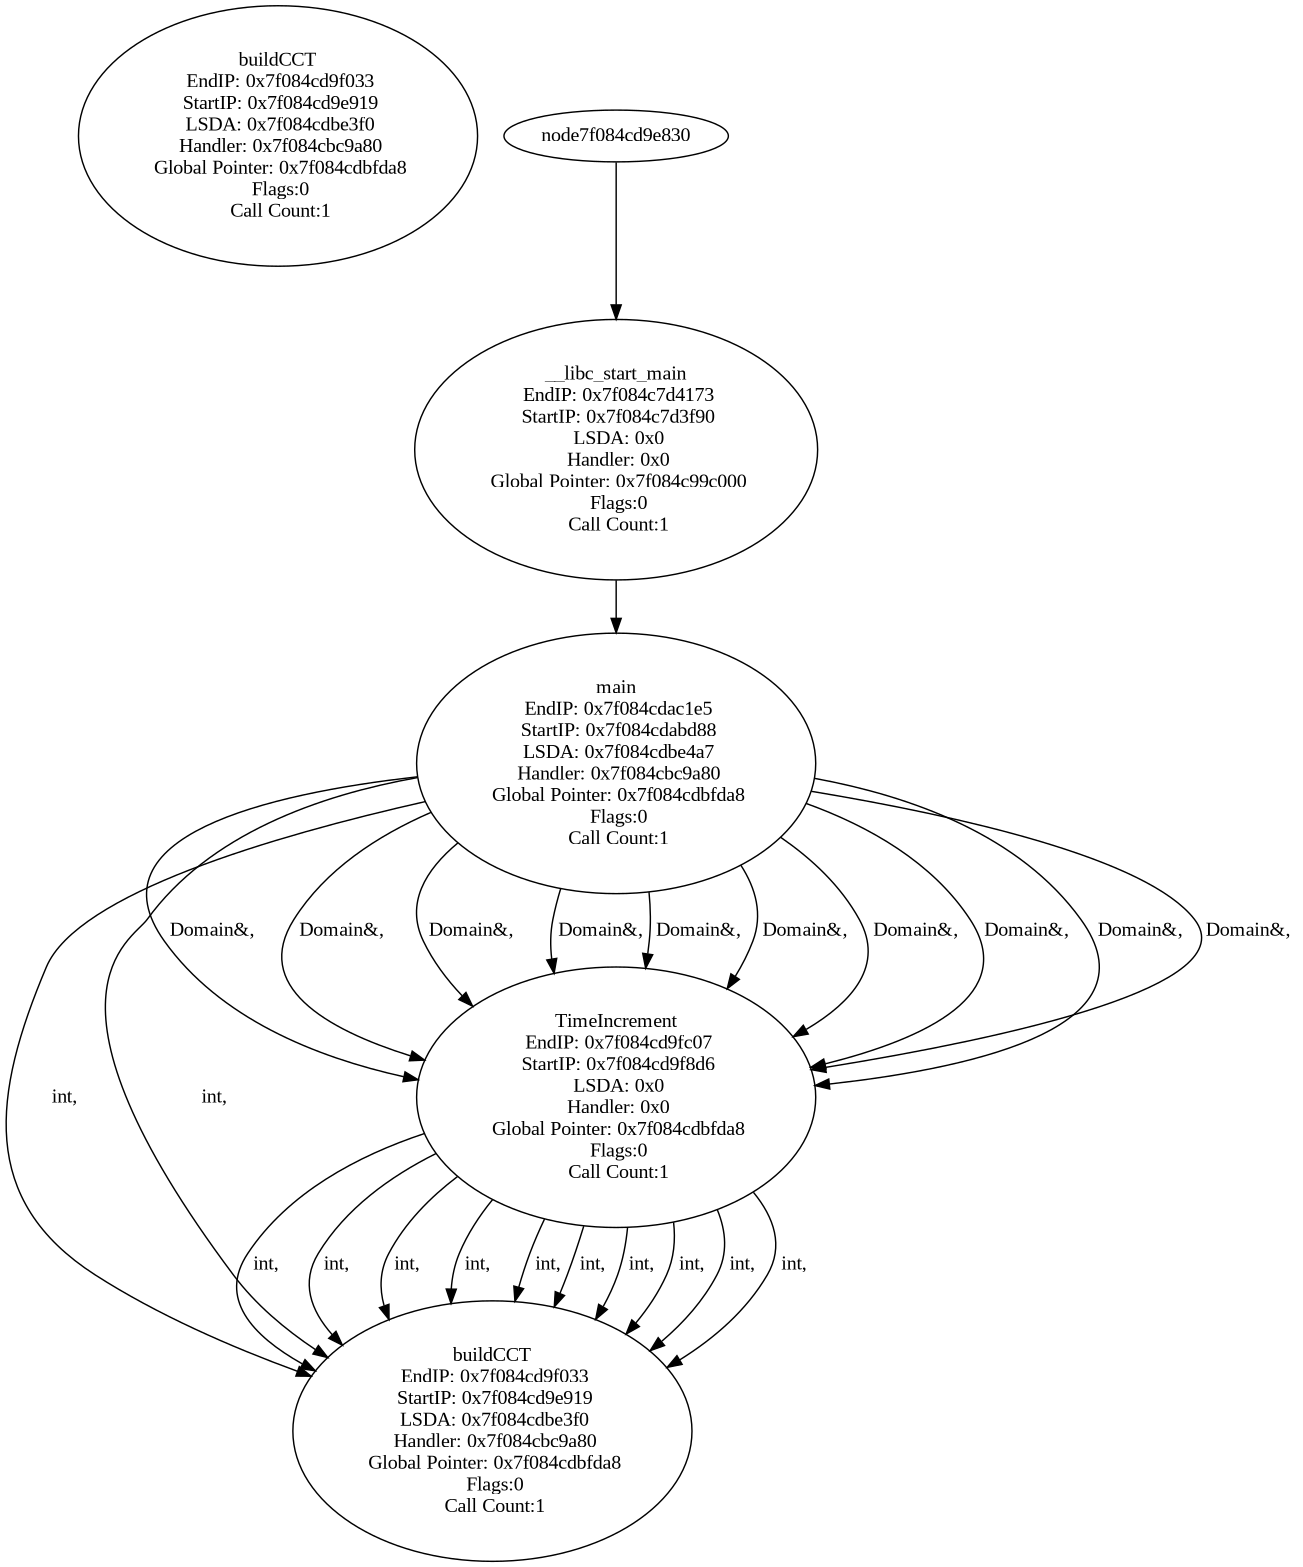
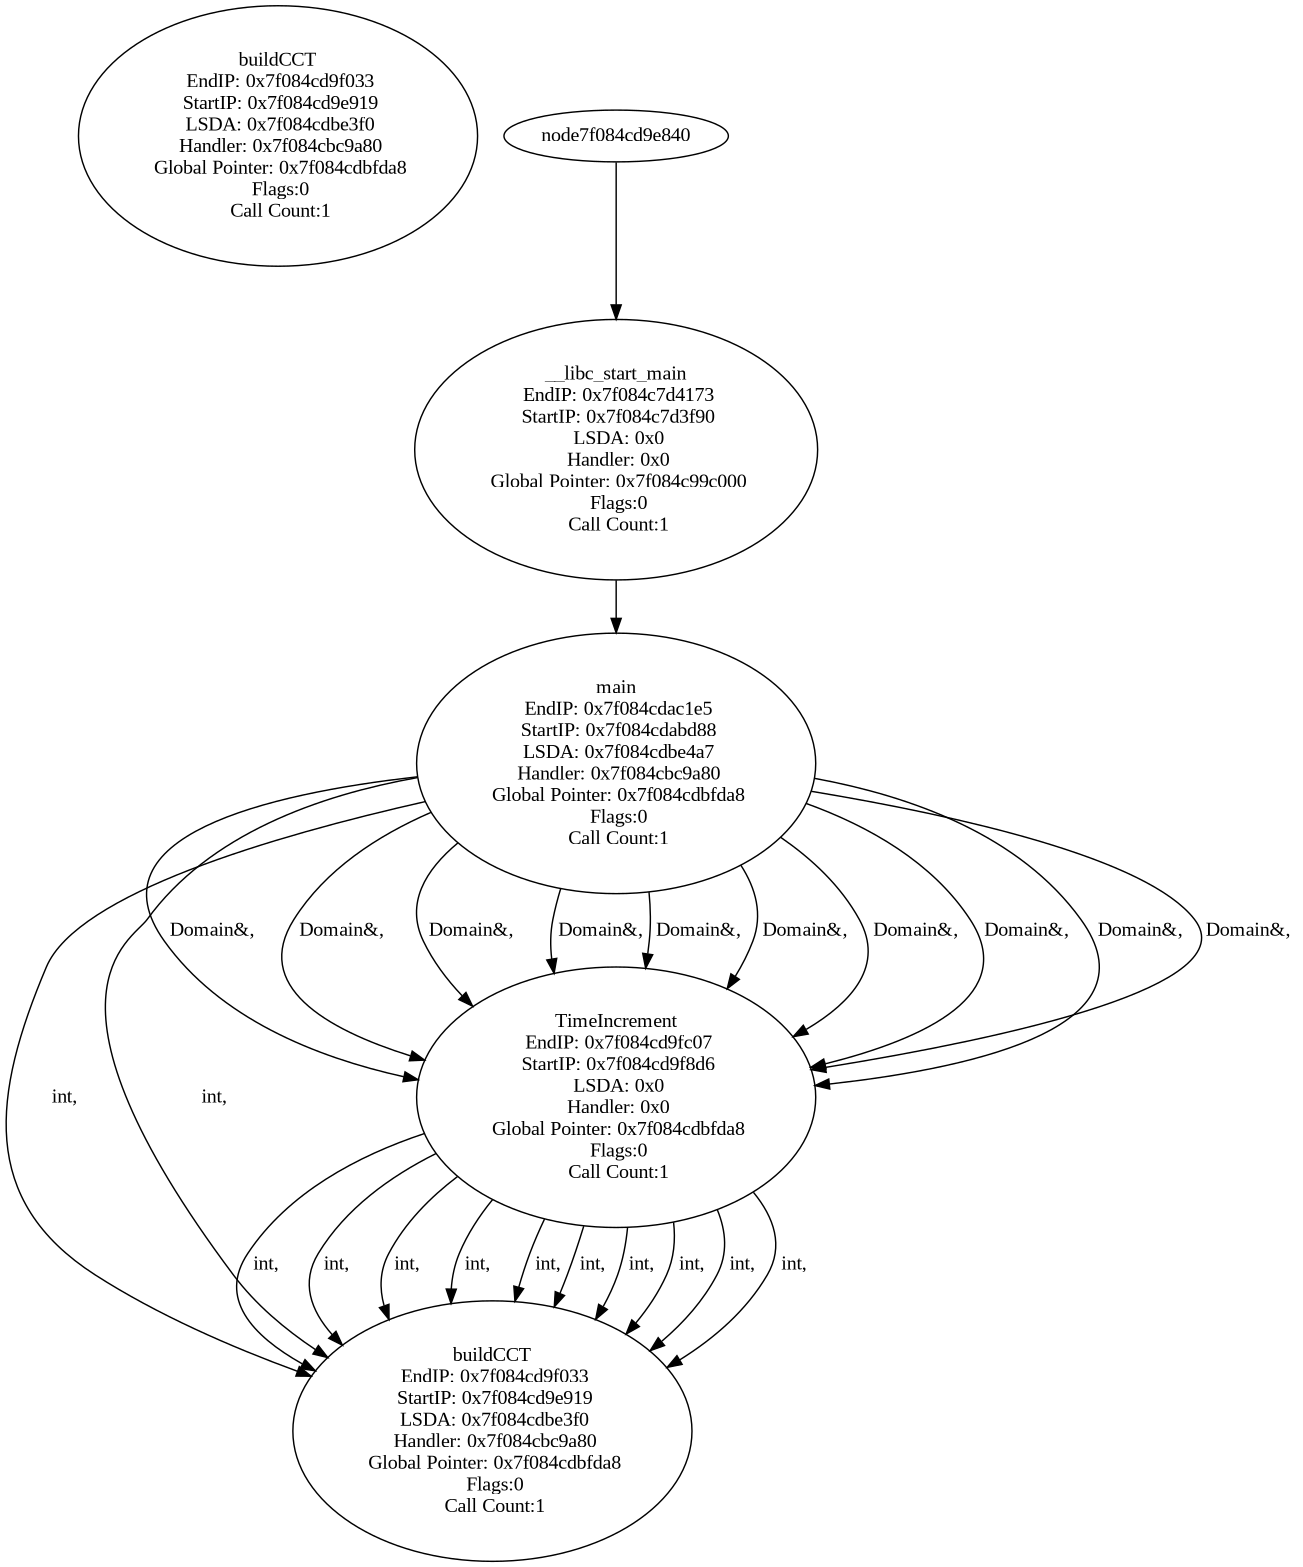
(616, 136) -> (616, 136)
